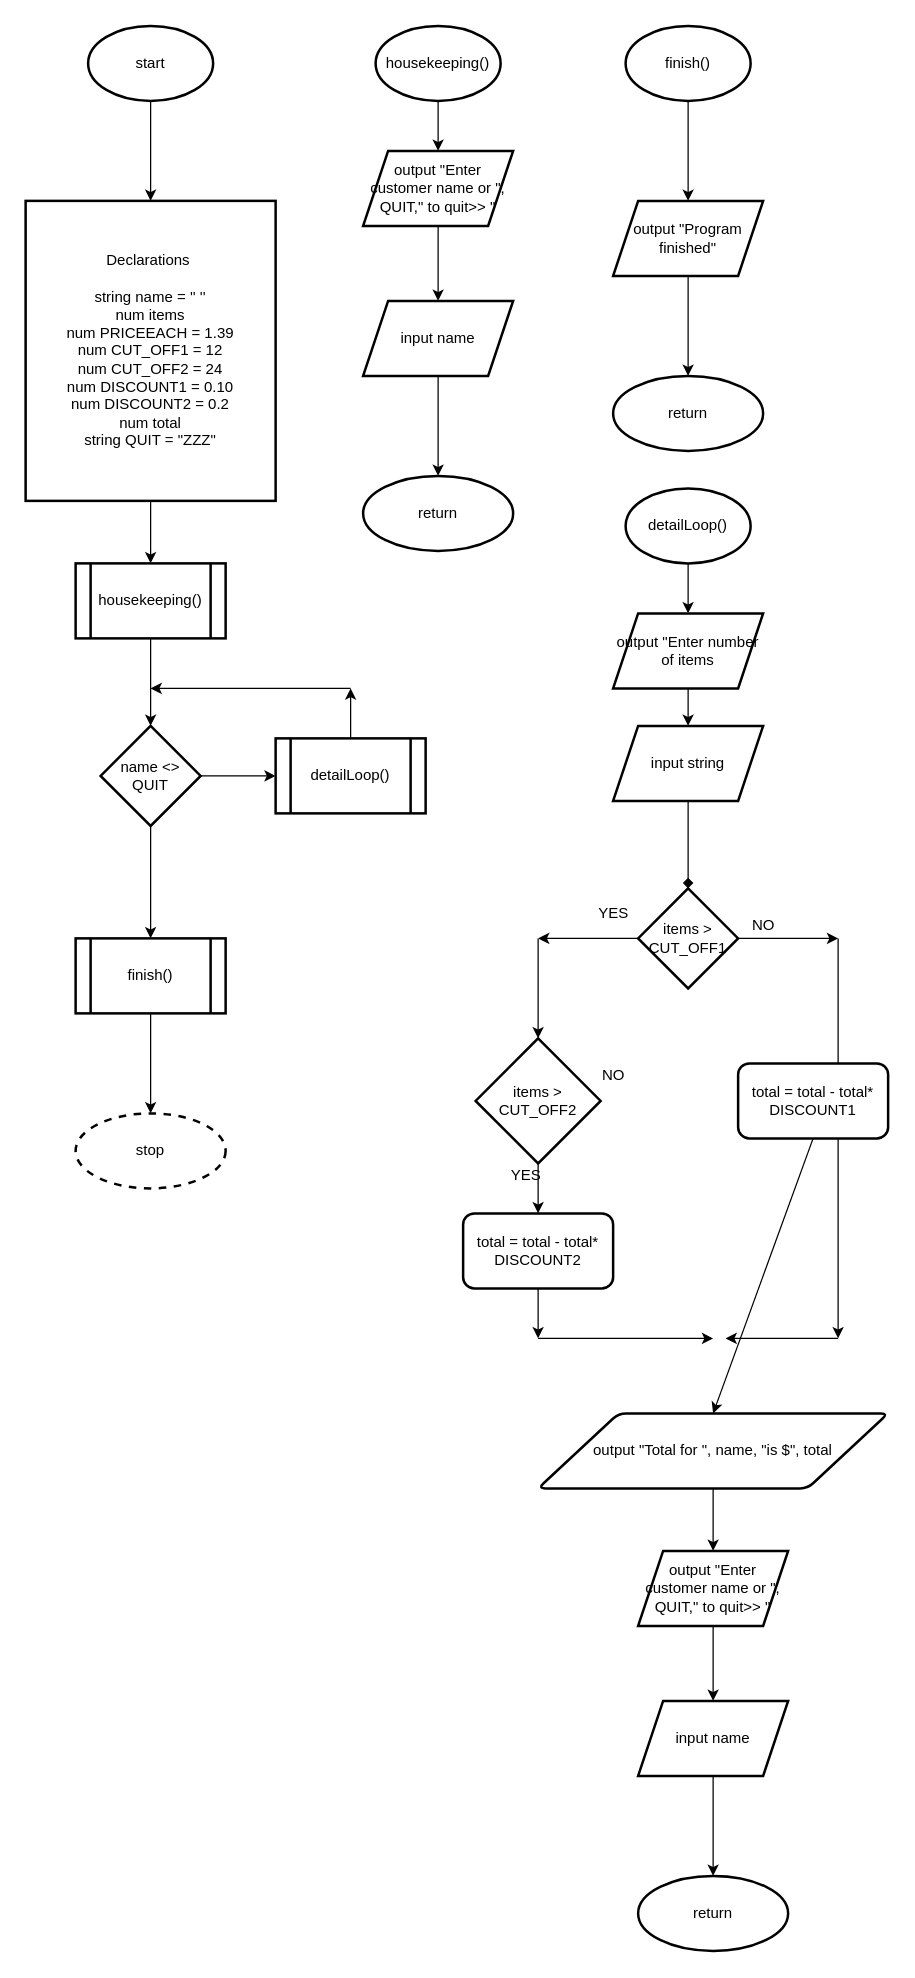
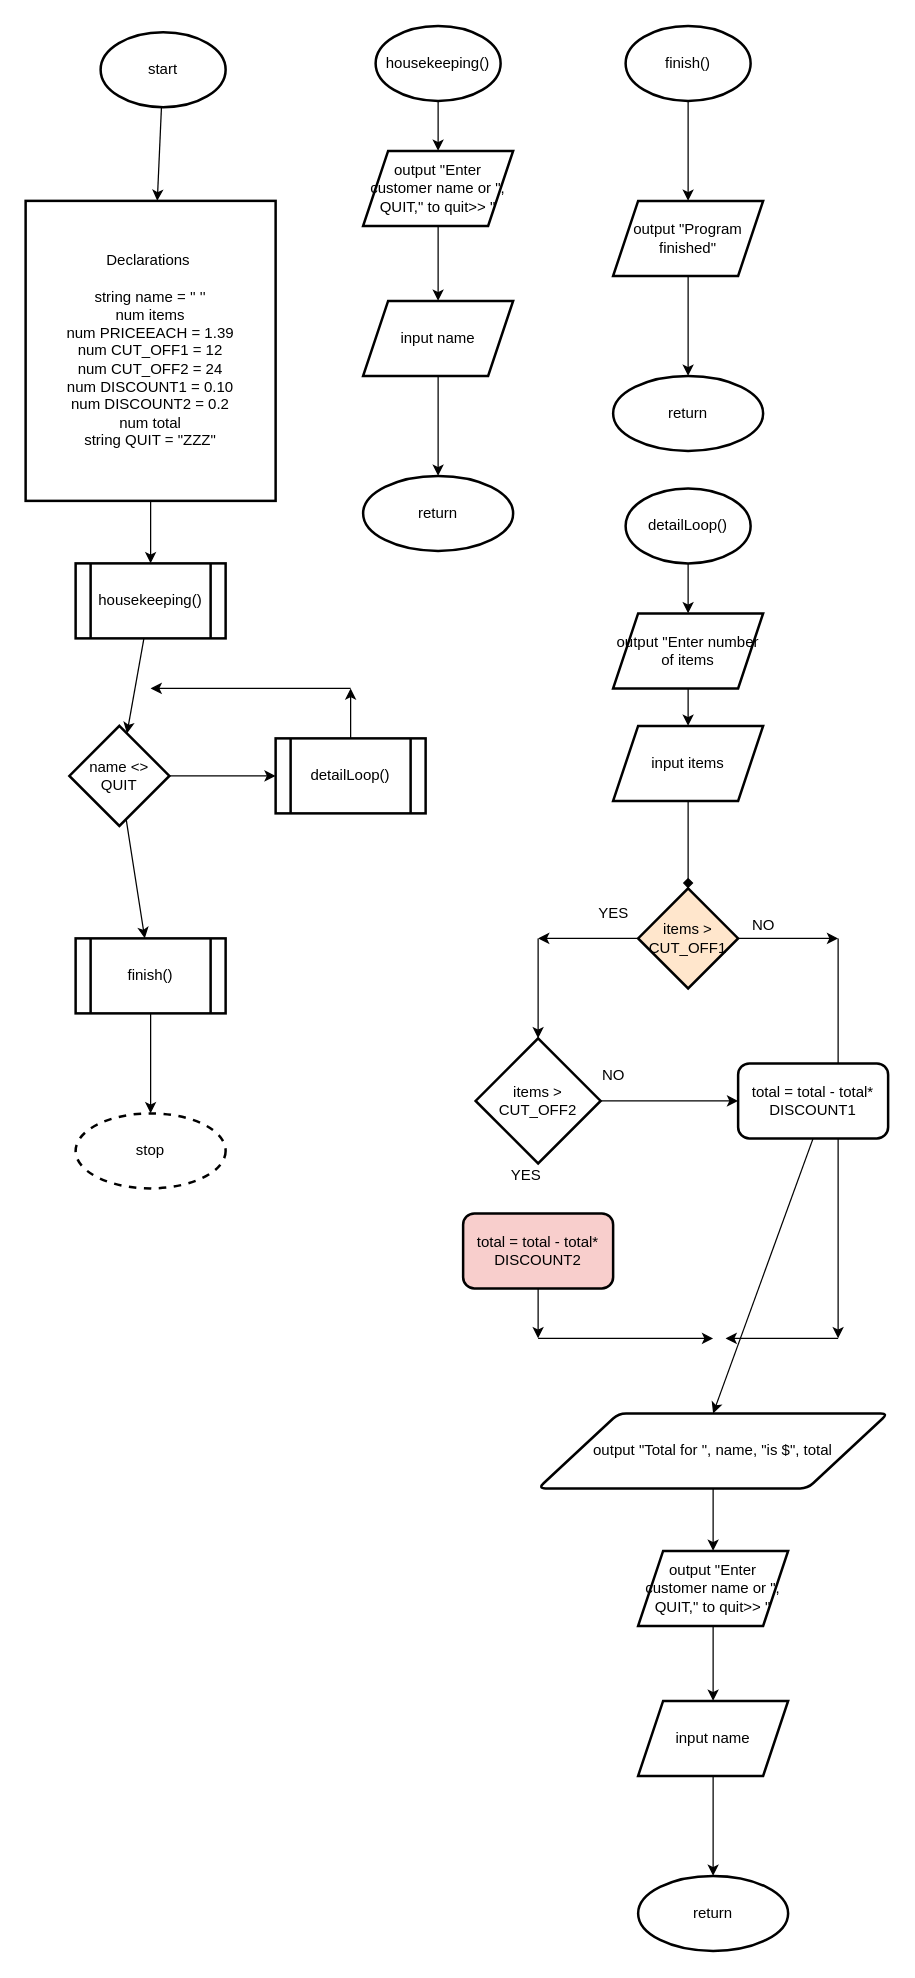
(151, 63) -> (163, 69)
(688, 763) -> (688, 763)
(151, 776) -> (119, 776)
(688, 938) -> (688, 938)
none -> (665, 1101)
(538, 1184) -> none
(538, 1251) -> (538, 1251)
